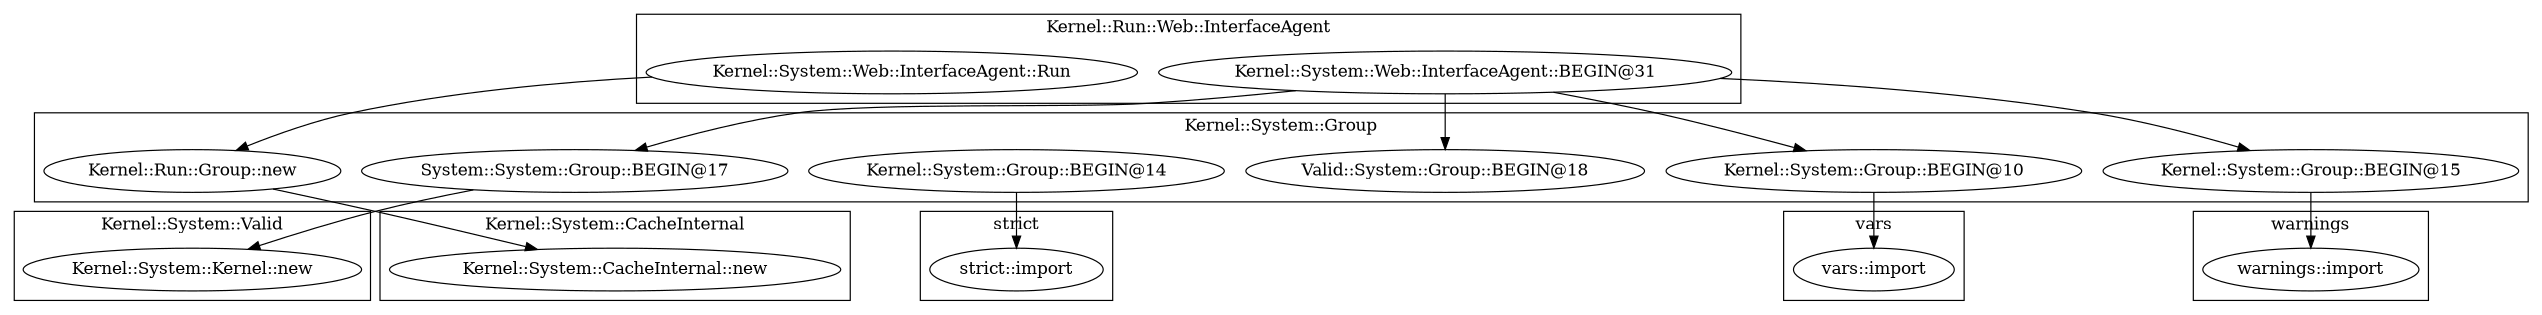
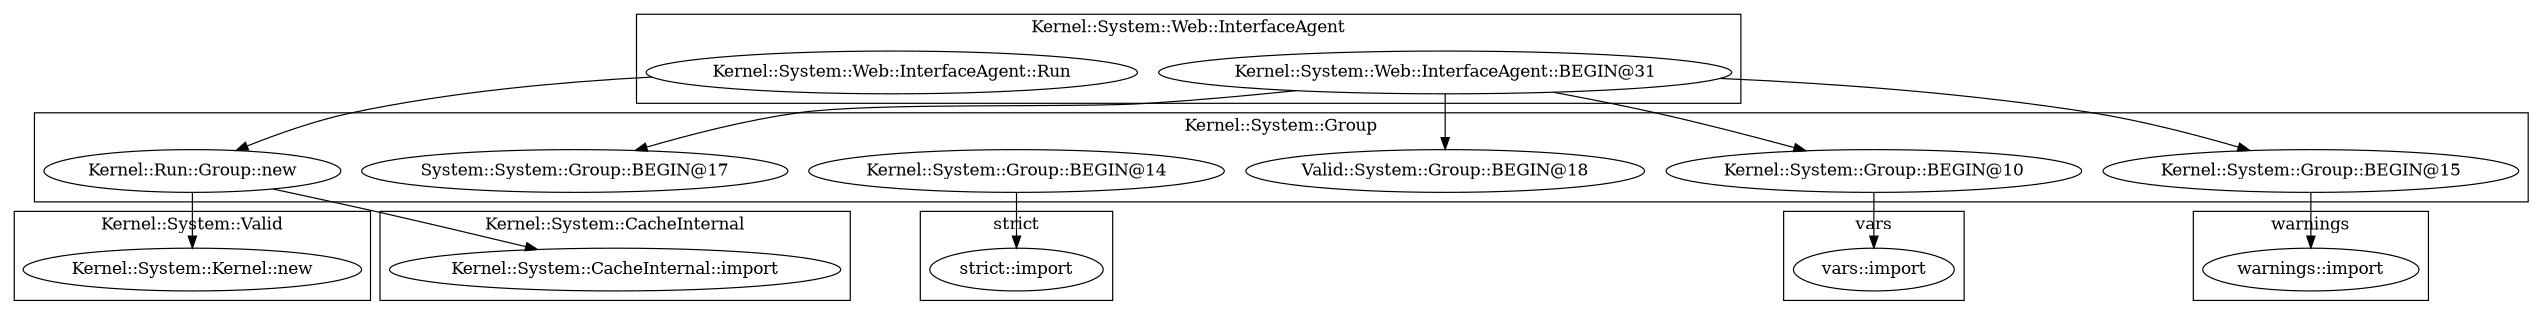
(1189, 28) -> (1189, 28)
(344, 220) -> (192, 219)
(615, 270) -> (615, 270)
